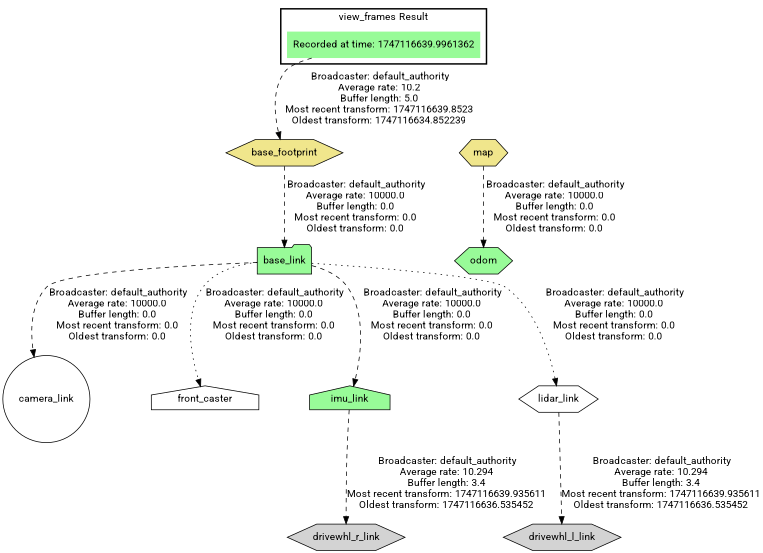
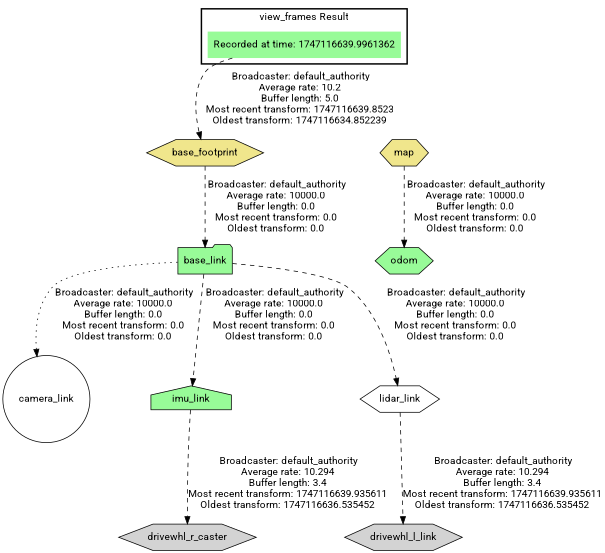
(118, 272) -> (81, 274)
(462, 277) -> (342, 284)
(205, 399) -> none
(346, 537) -> (187, 537)
